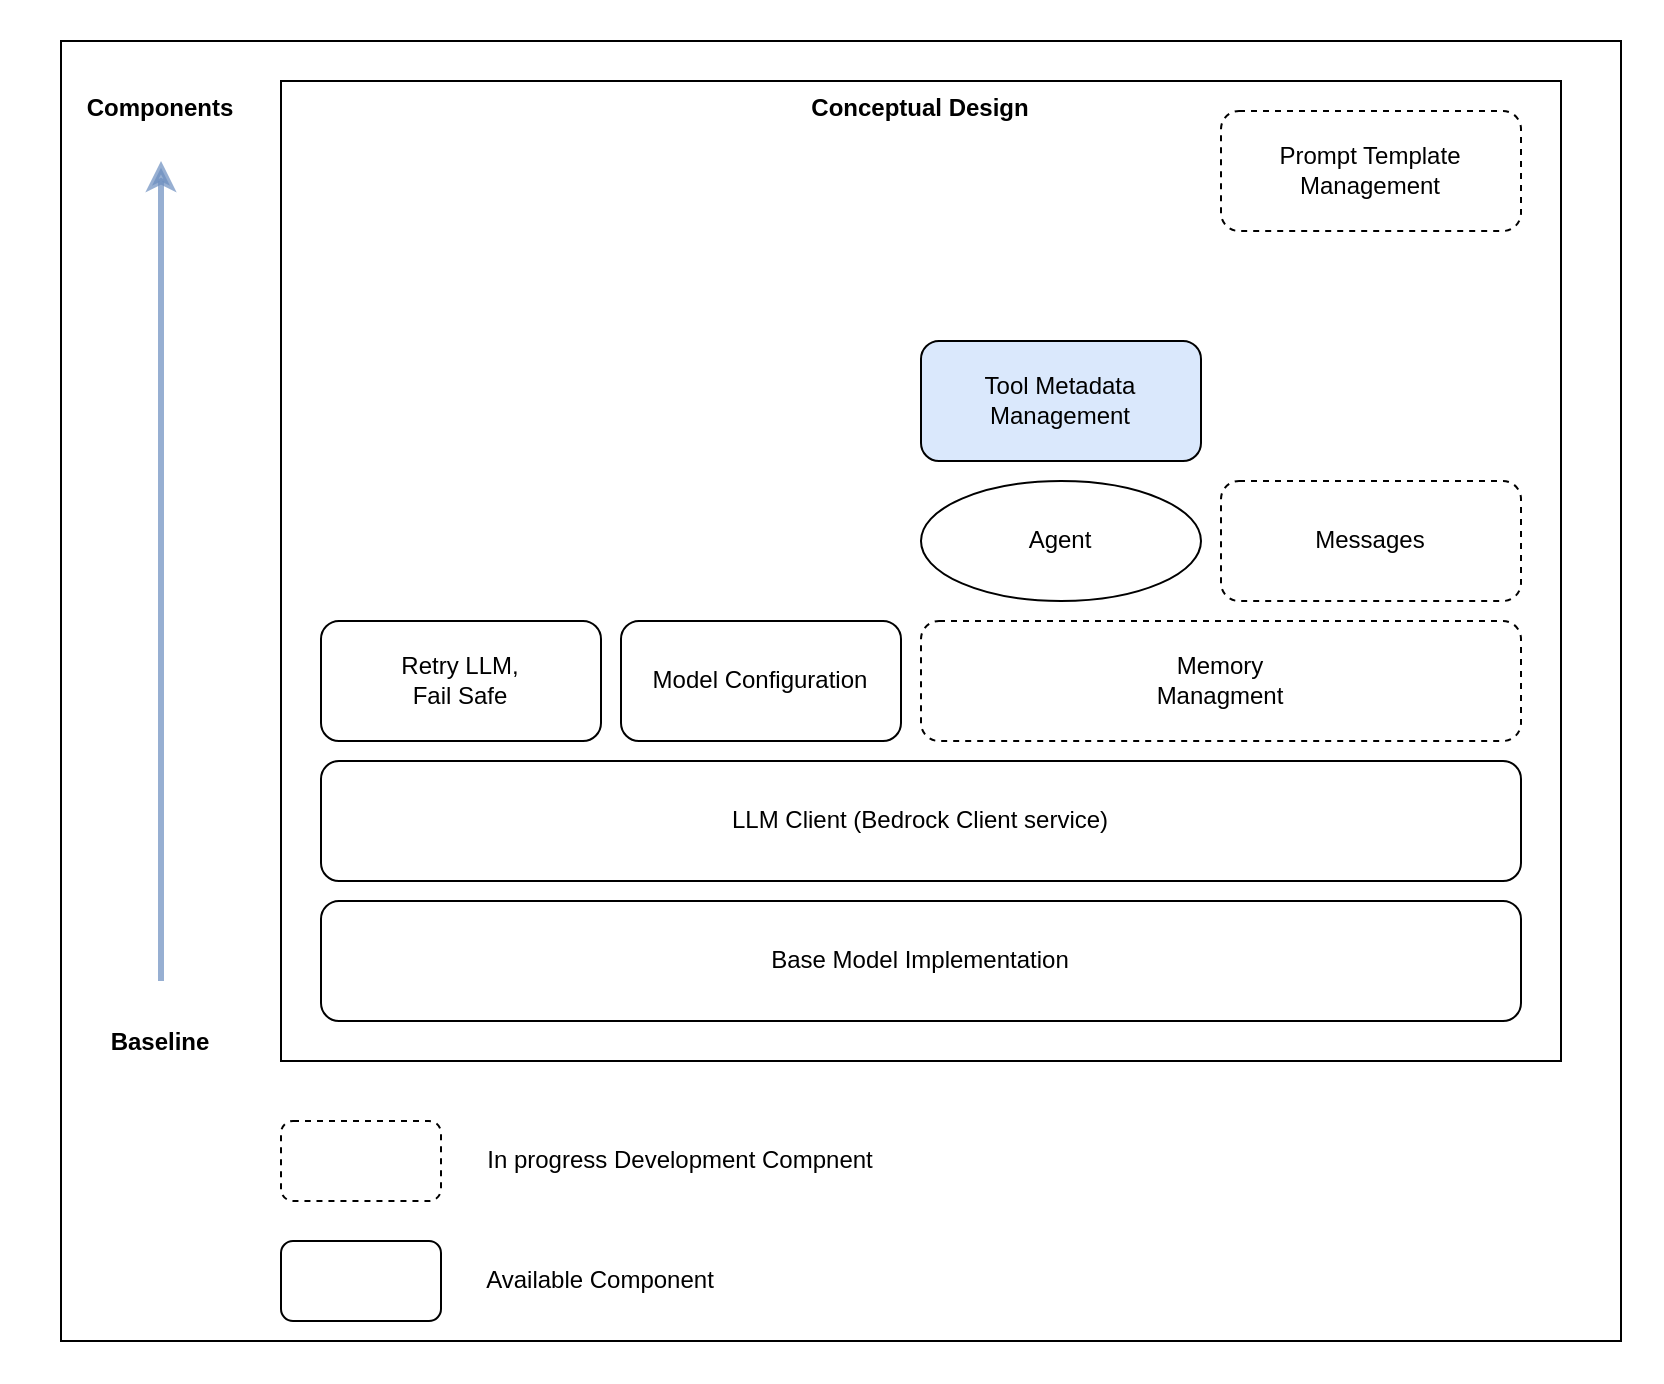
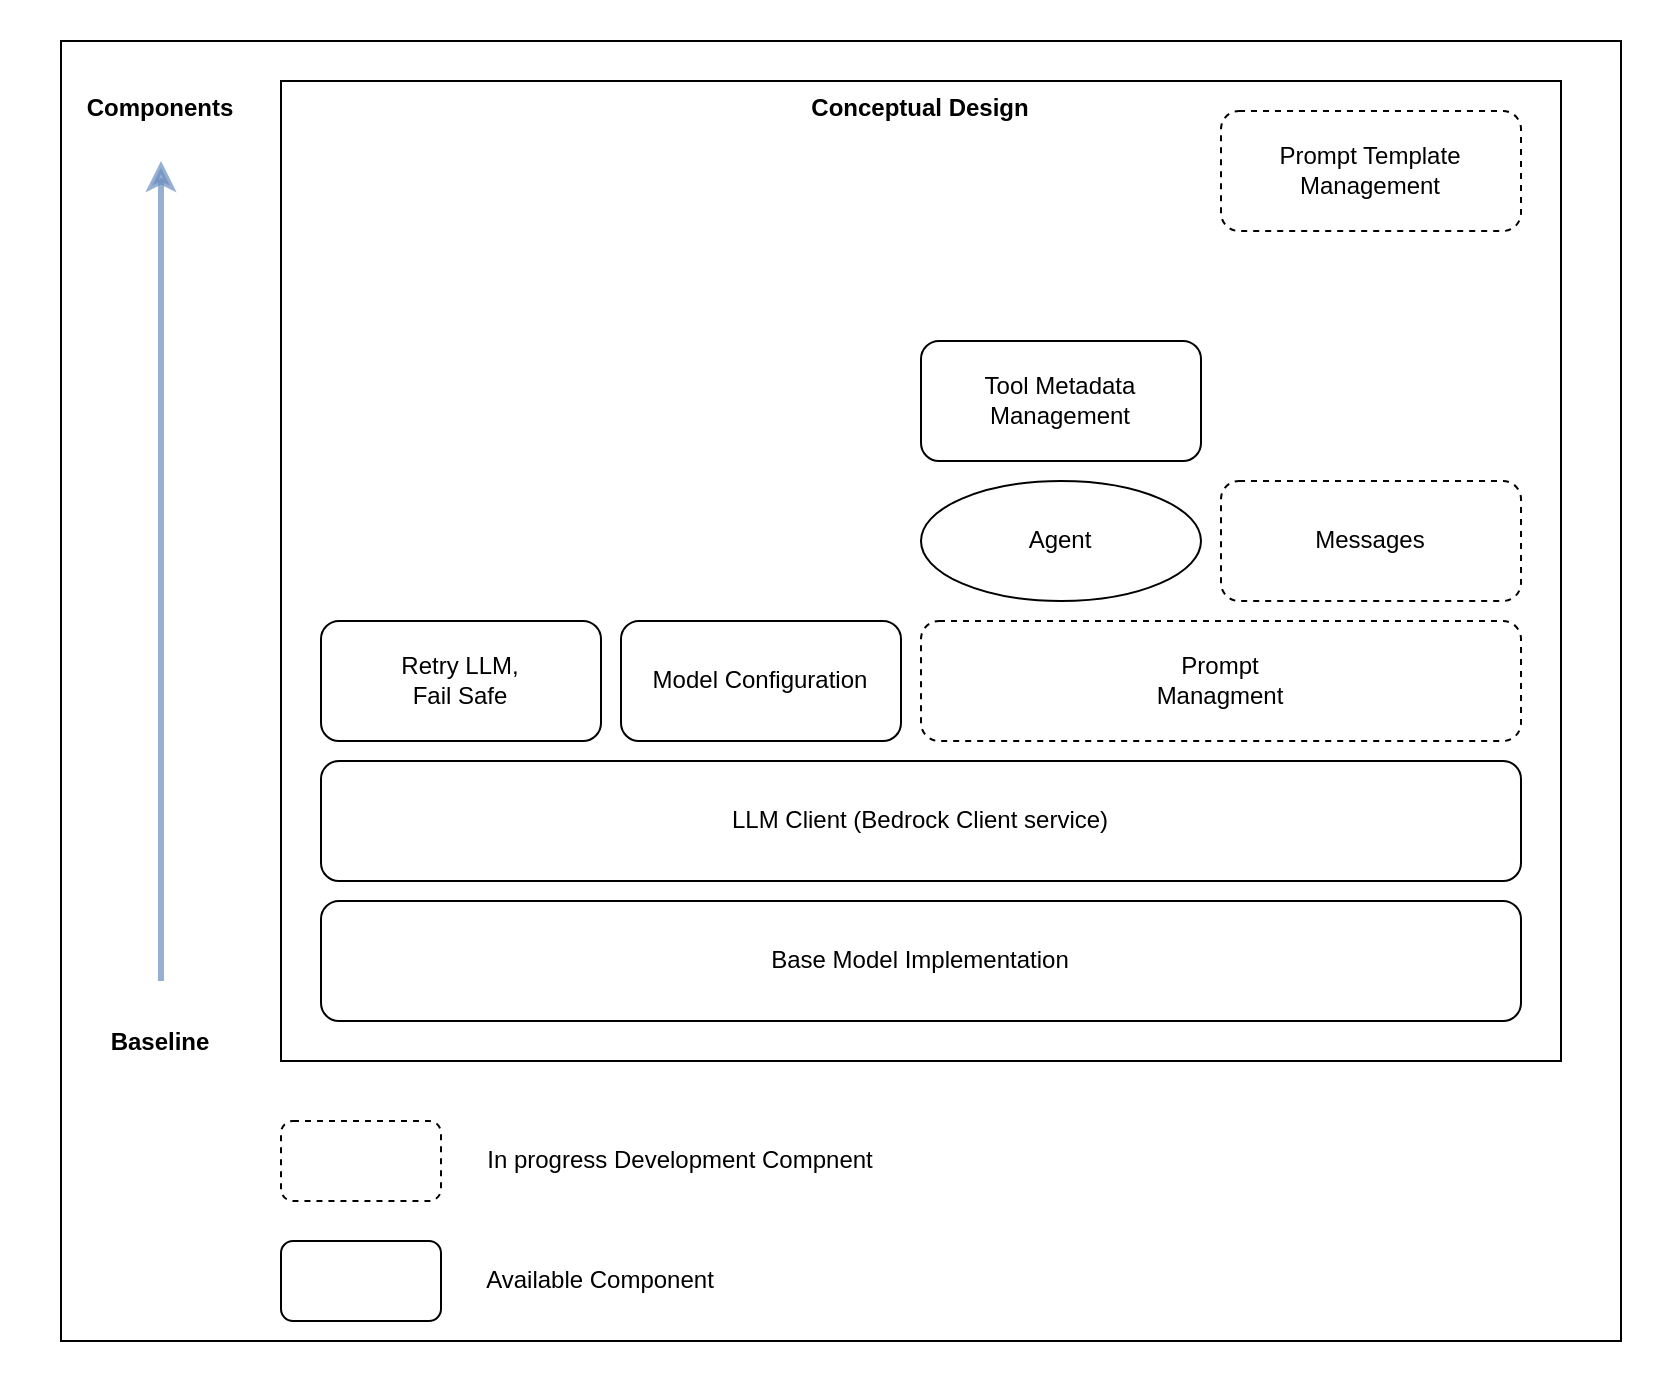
(1061, 401) -> (1061, 401)
(1221, 681) -> (1221, 681)
